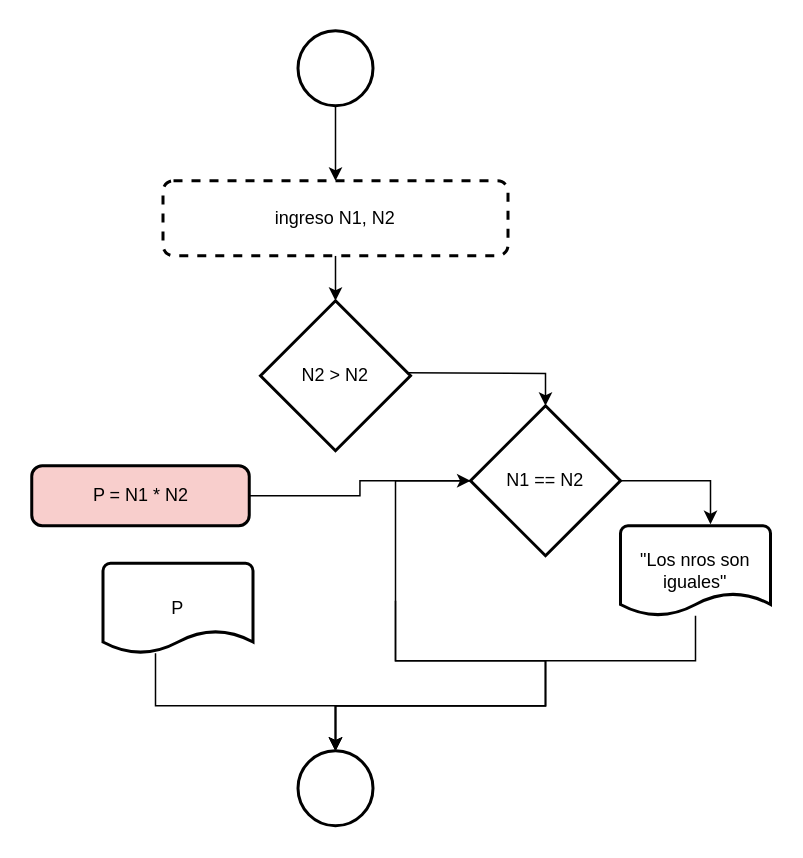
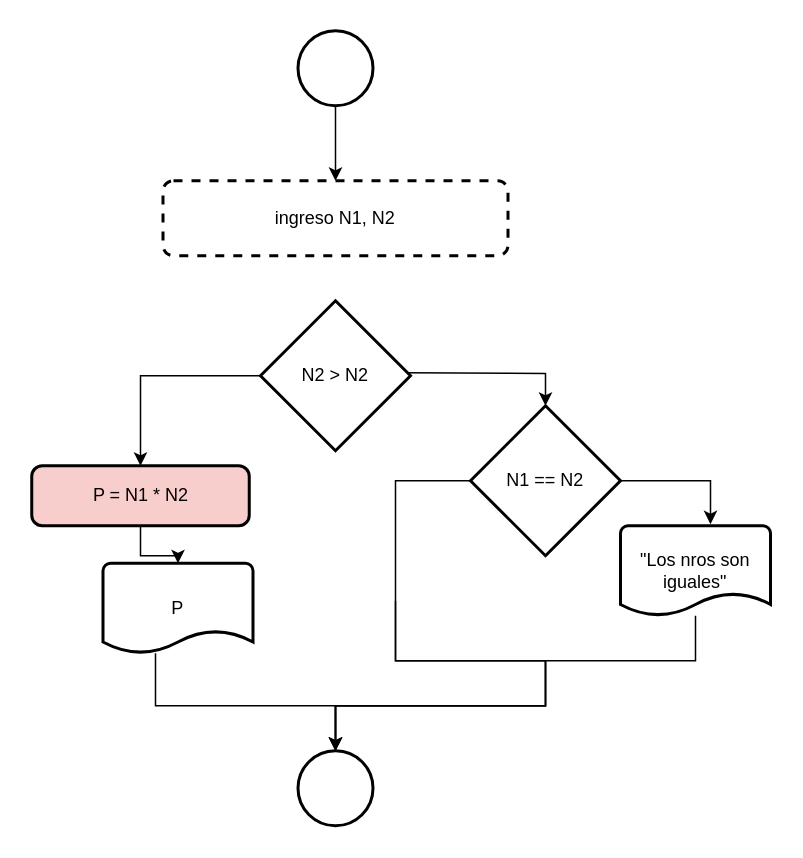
(335, 284) -> none
none -> (160, 376)
(329, 496) -> (144, 556)
